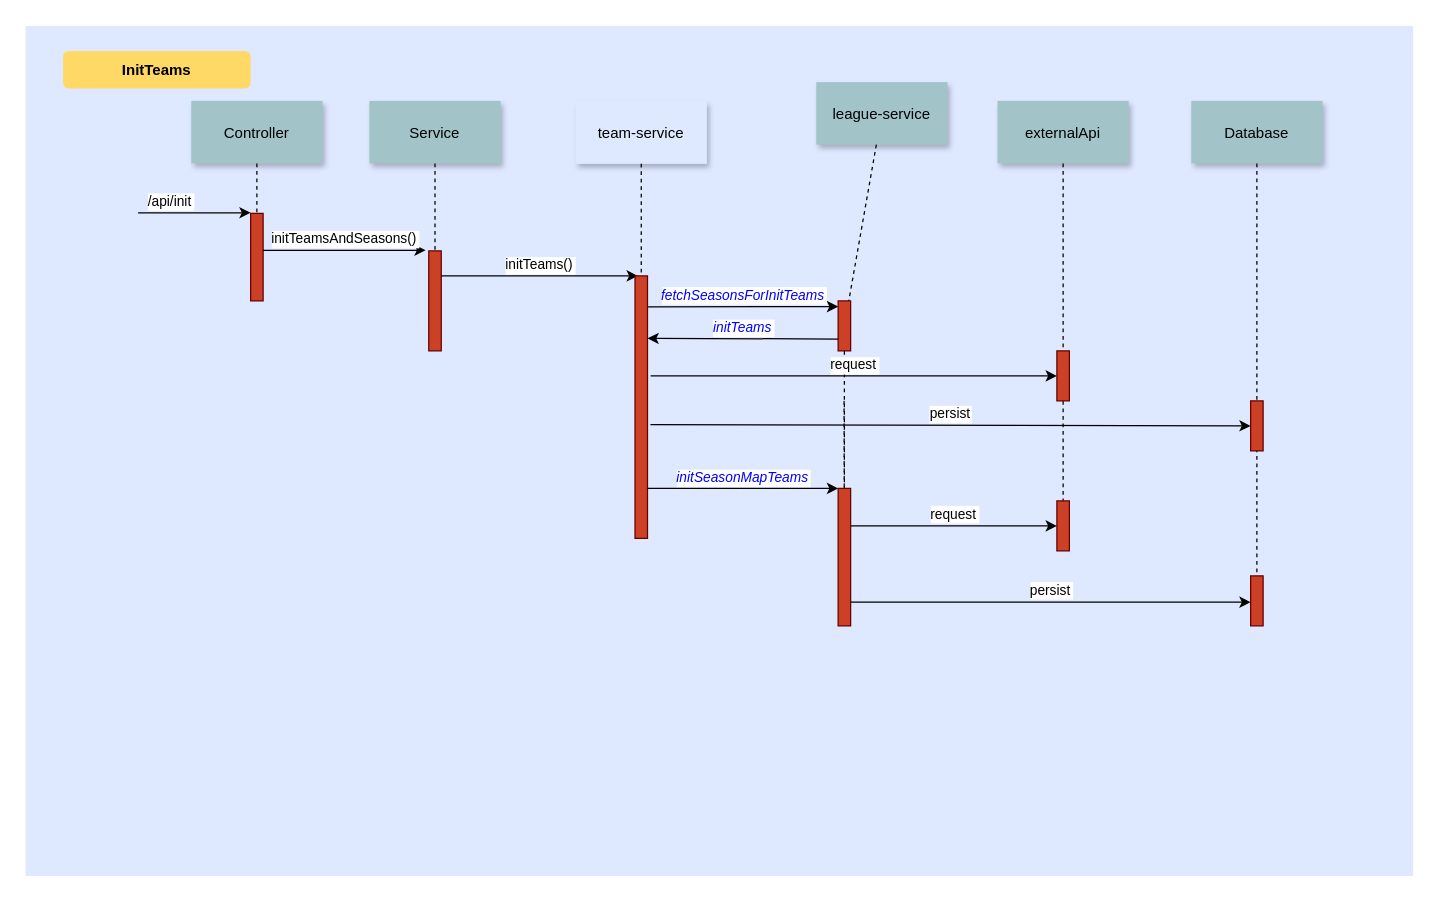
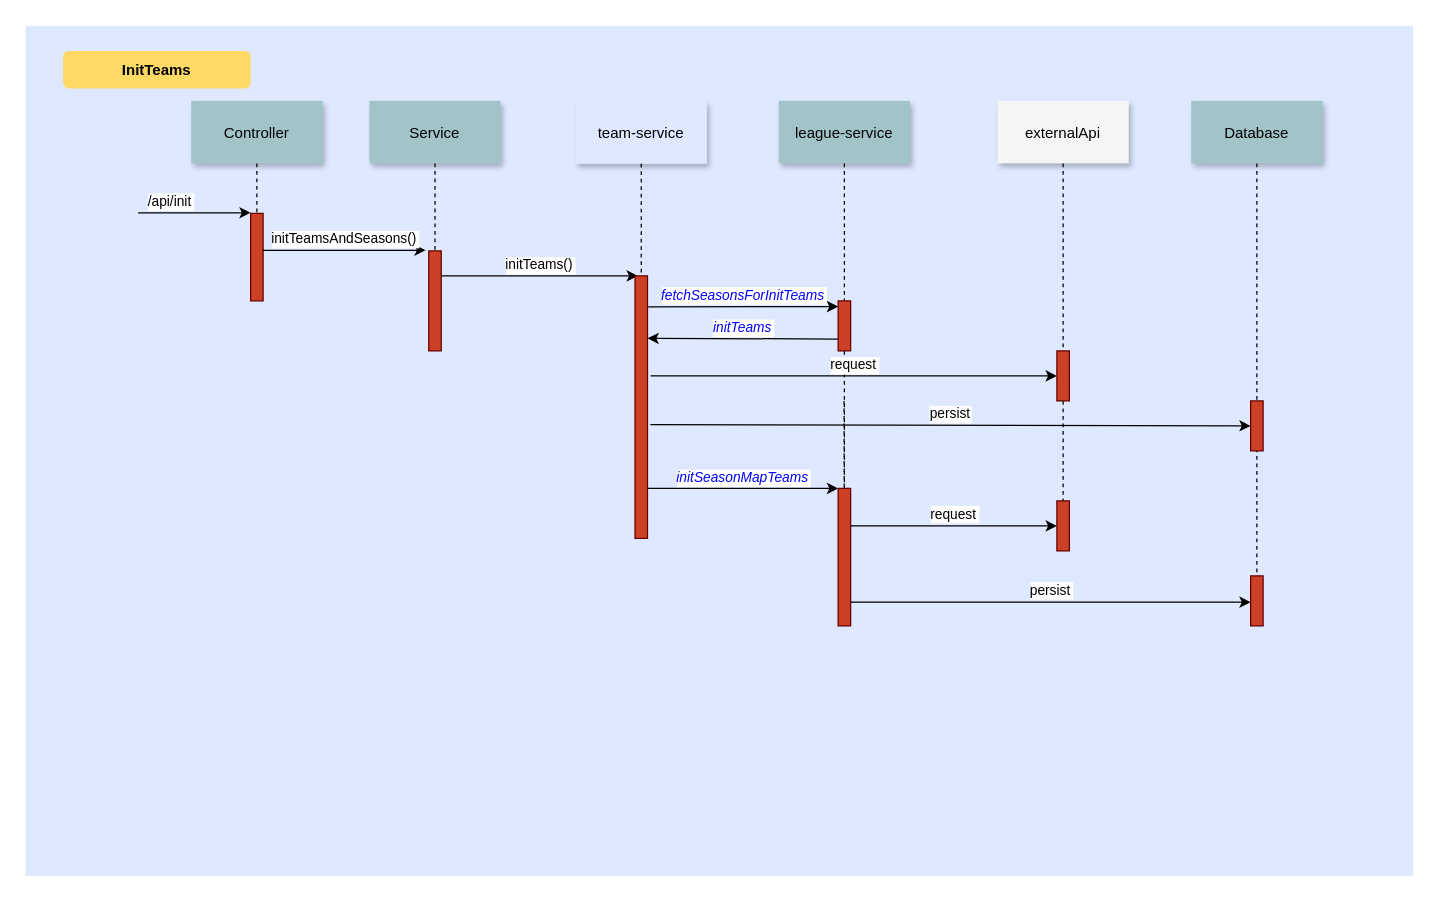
(882, 113) -> (844, 132)
(1063, 132) -> (1063, 132)
